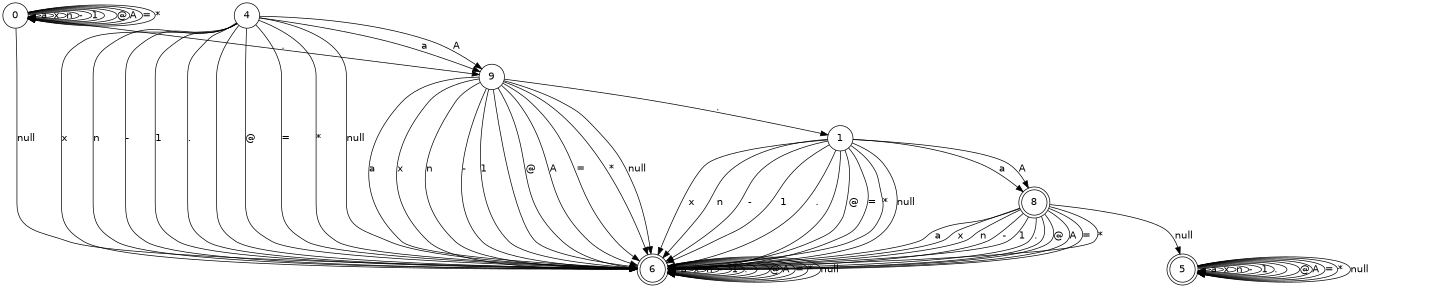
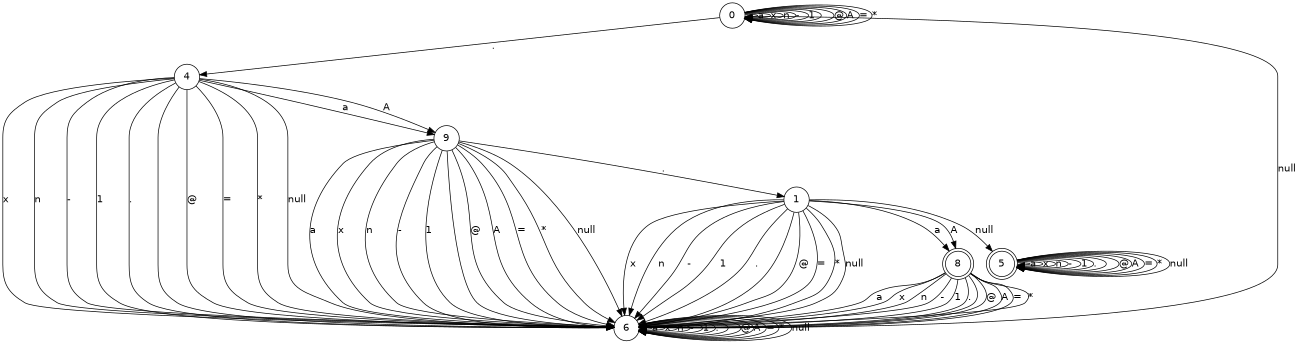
(250, 46) -> (463, 46)
(1120, 215) -> (922, 211)
(653, 270) -> (627, 328)
